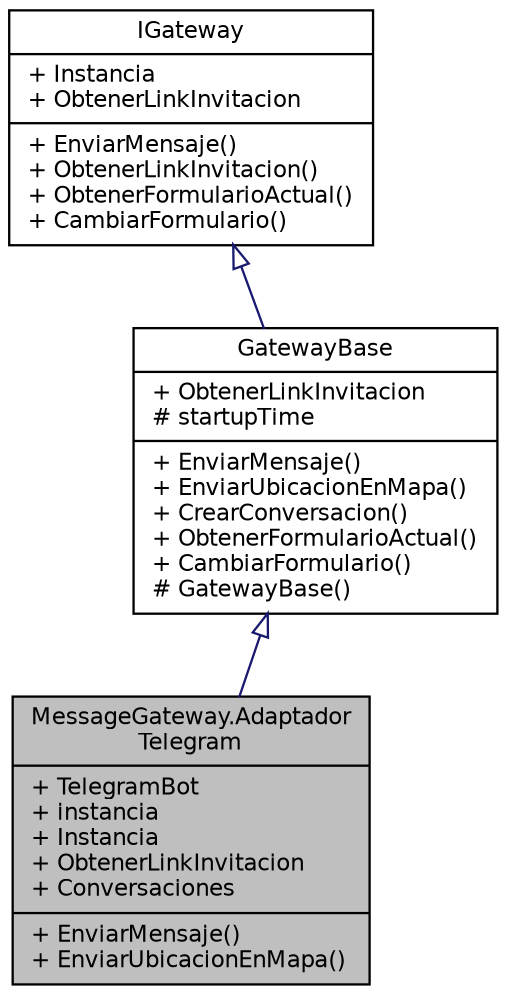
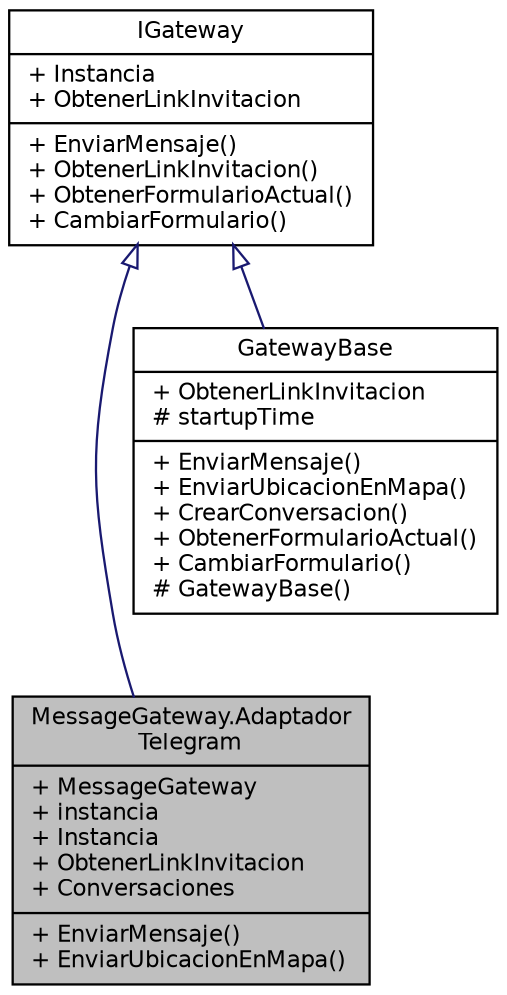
(250, 666) -> (96, 482)
(115, 788) -> (145, 788)
